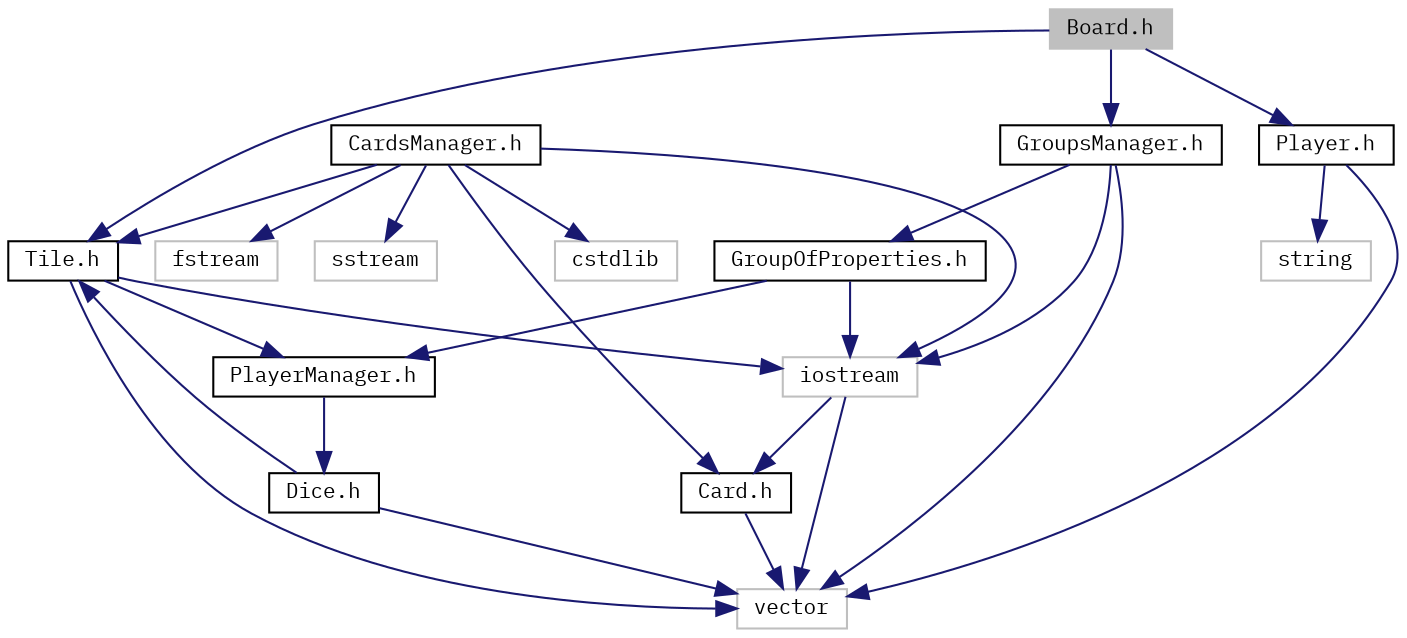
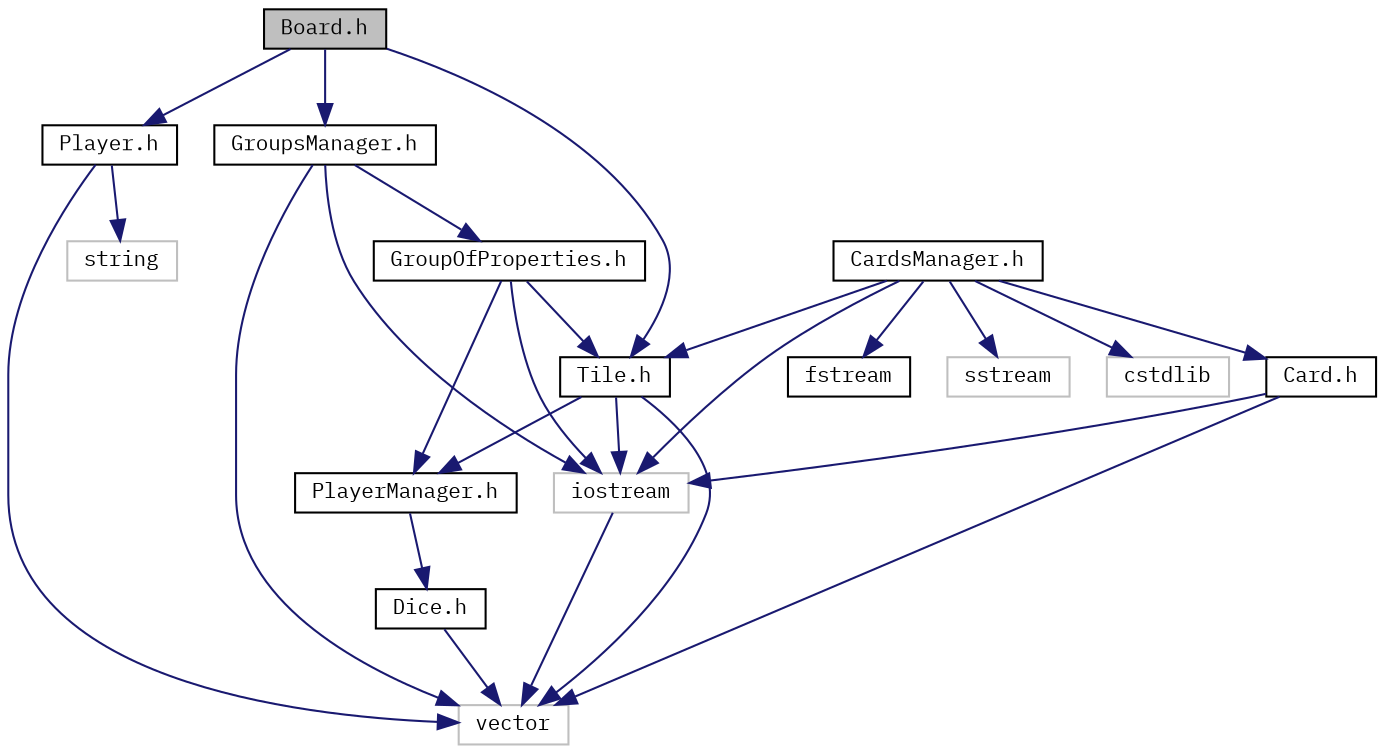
(1111, 29) -> (325, 29)
(216, 261) -> (849, 377)
(189, 392) -> (555, 311)
(800, 428) -> (989, 443)
